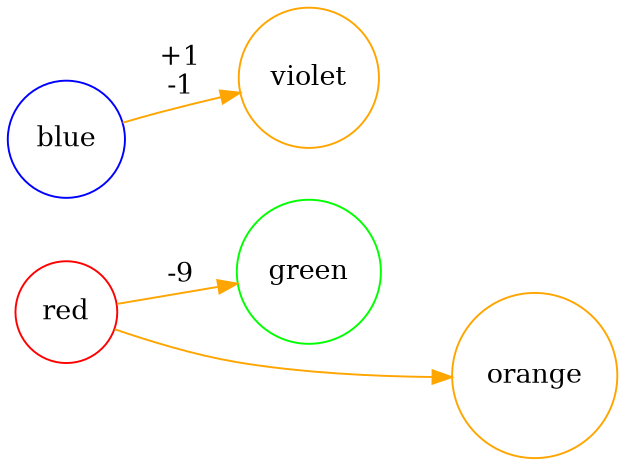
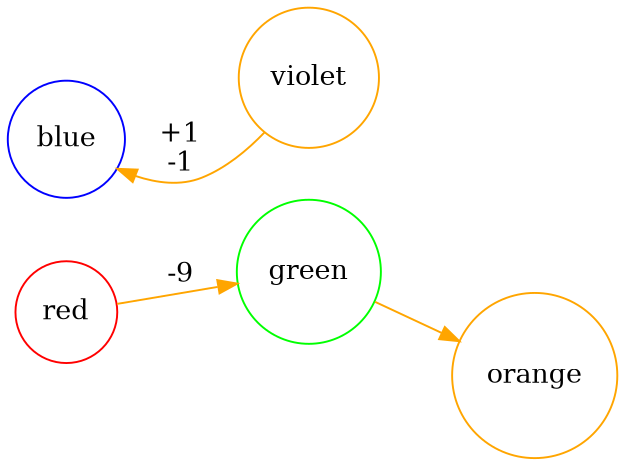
(172, 109) -> (206, 176)
(271, 367) -> (408, 317)
